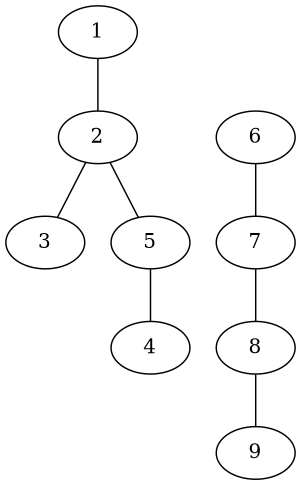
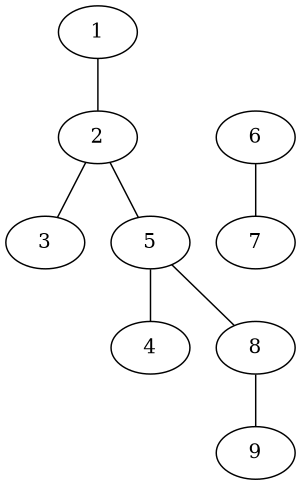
(256, 295) -> (203, 295)
